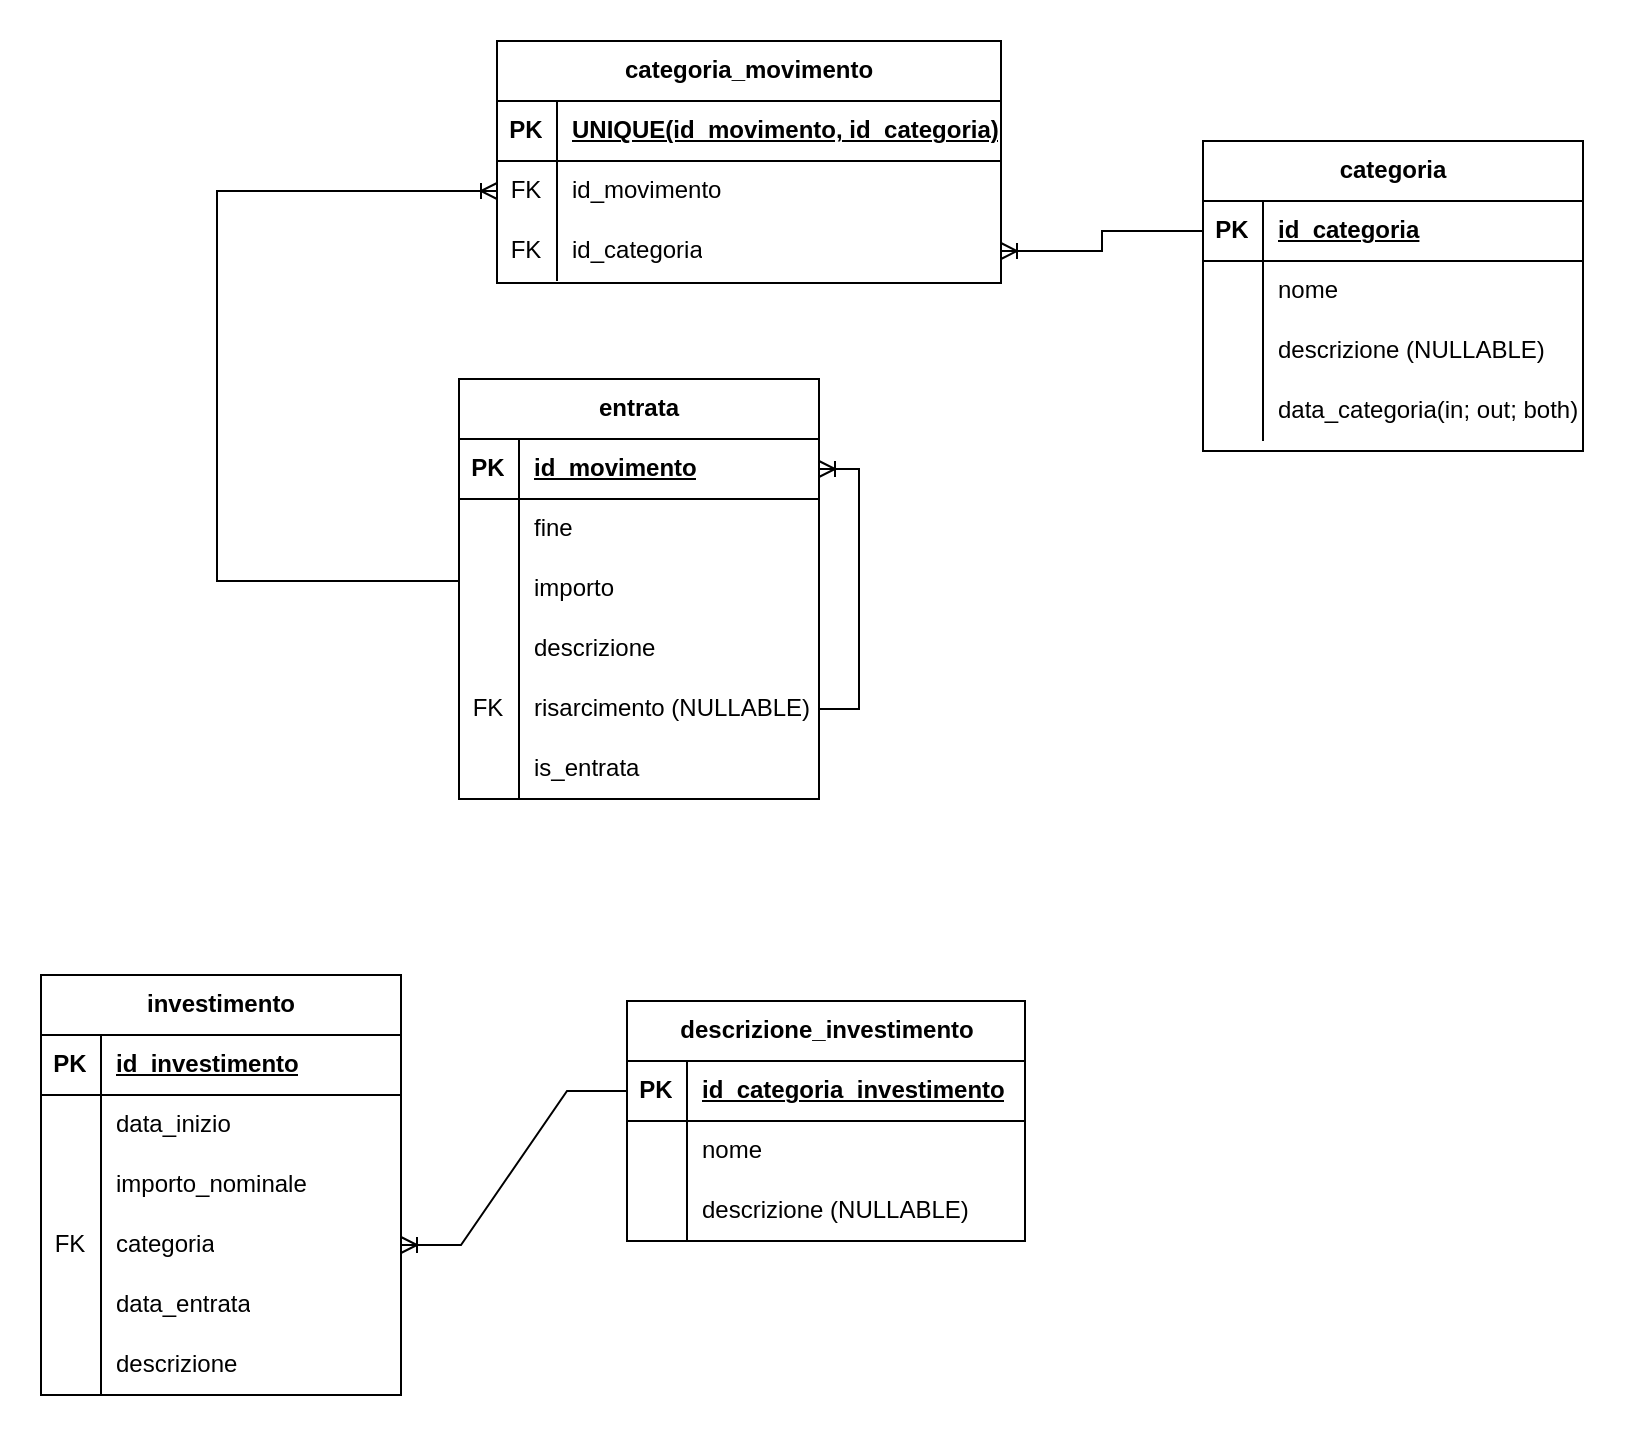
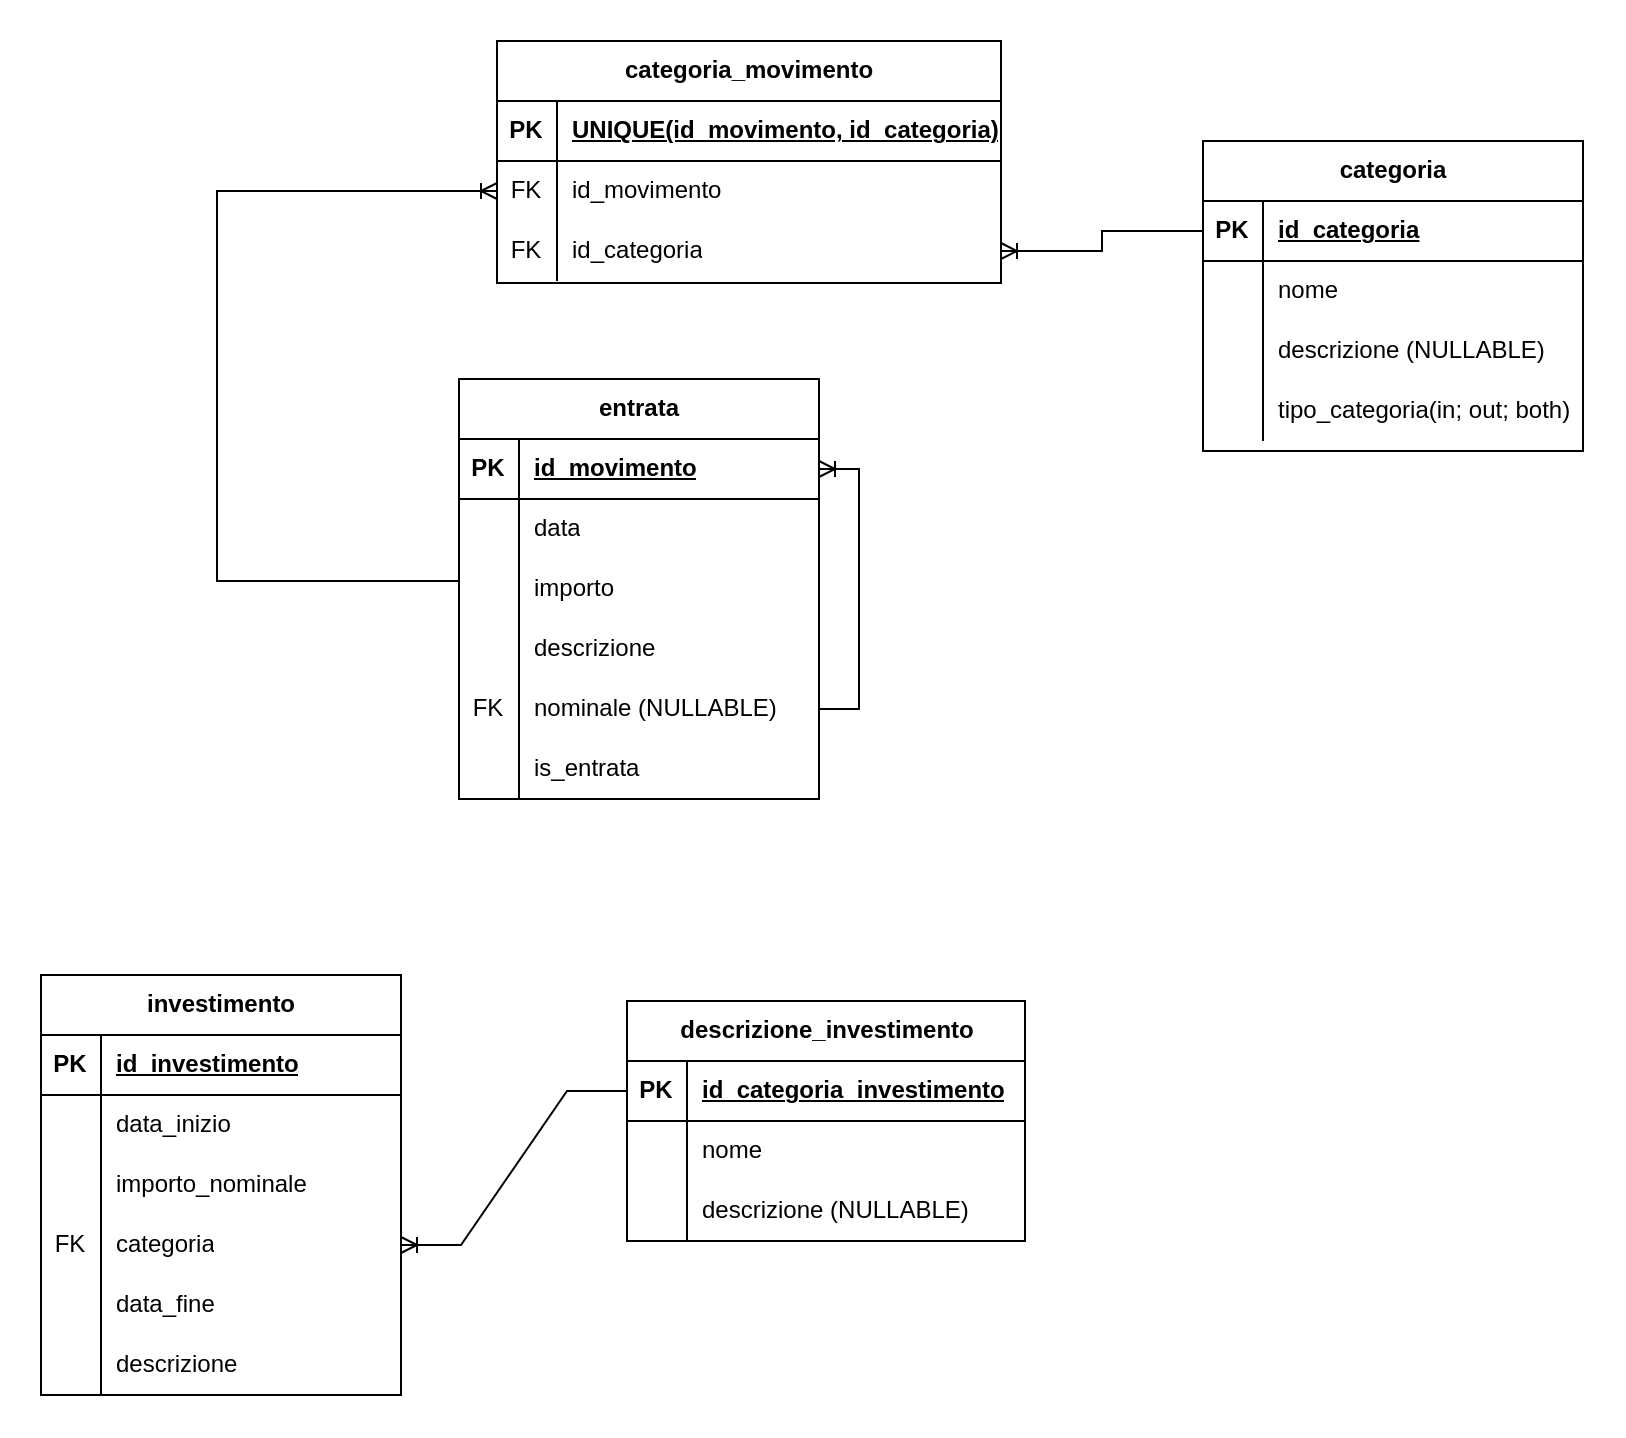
(1431, 411) -> (1431, 411)
(559, 529) -> (562, 529)
(677, 709) -> (653, 709)
(198, 1305) -> (174, 1305)
